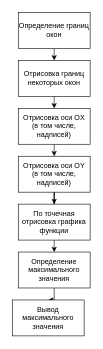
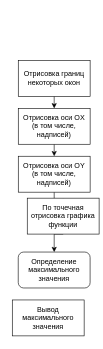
(54, 30) -> none
(54, 53) -> none
(54, 222) -> (63, 216)
(54, 270) -> (54, 270)
(54, 299) -> none
